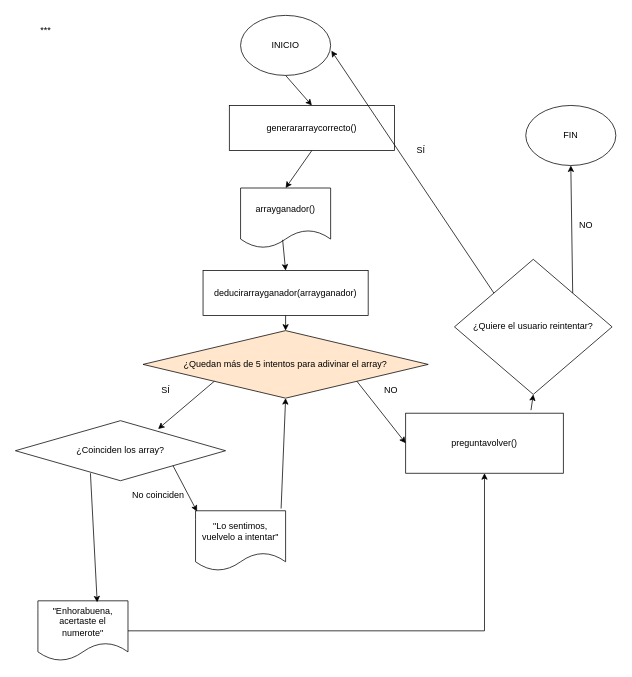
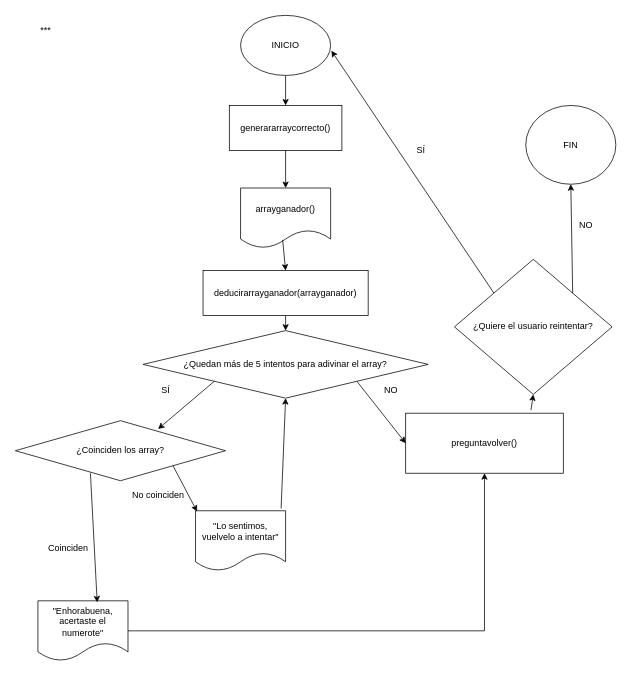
(312, 128) -> (285, 128)
(570, 135) -> (570, 145)
(285, 364) -> (285, 364)
none -> (68, 548)
